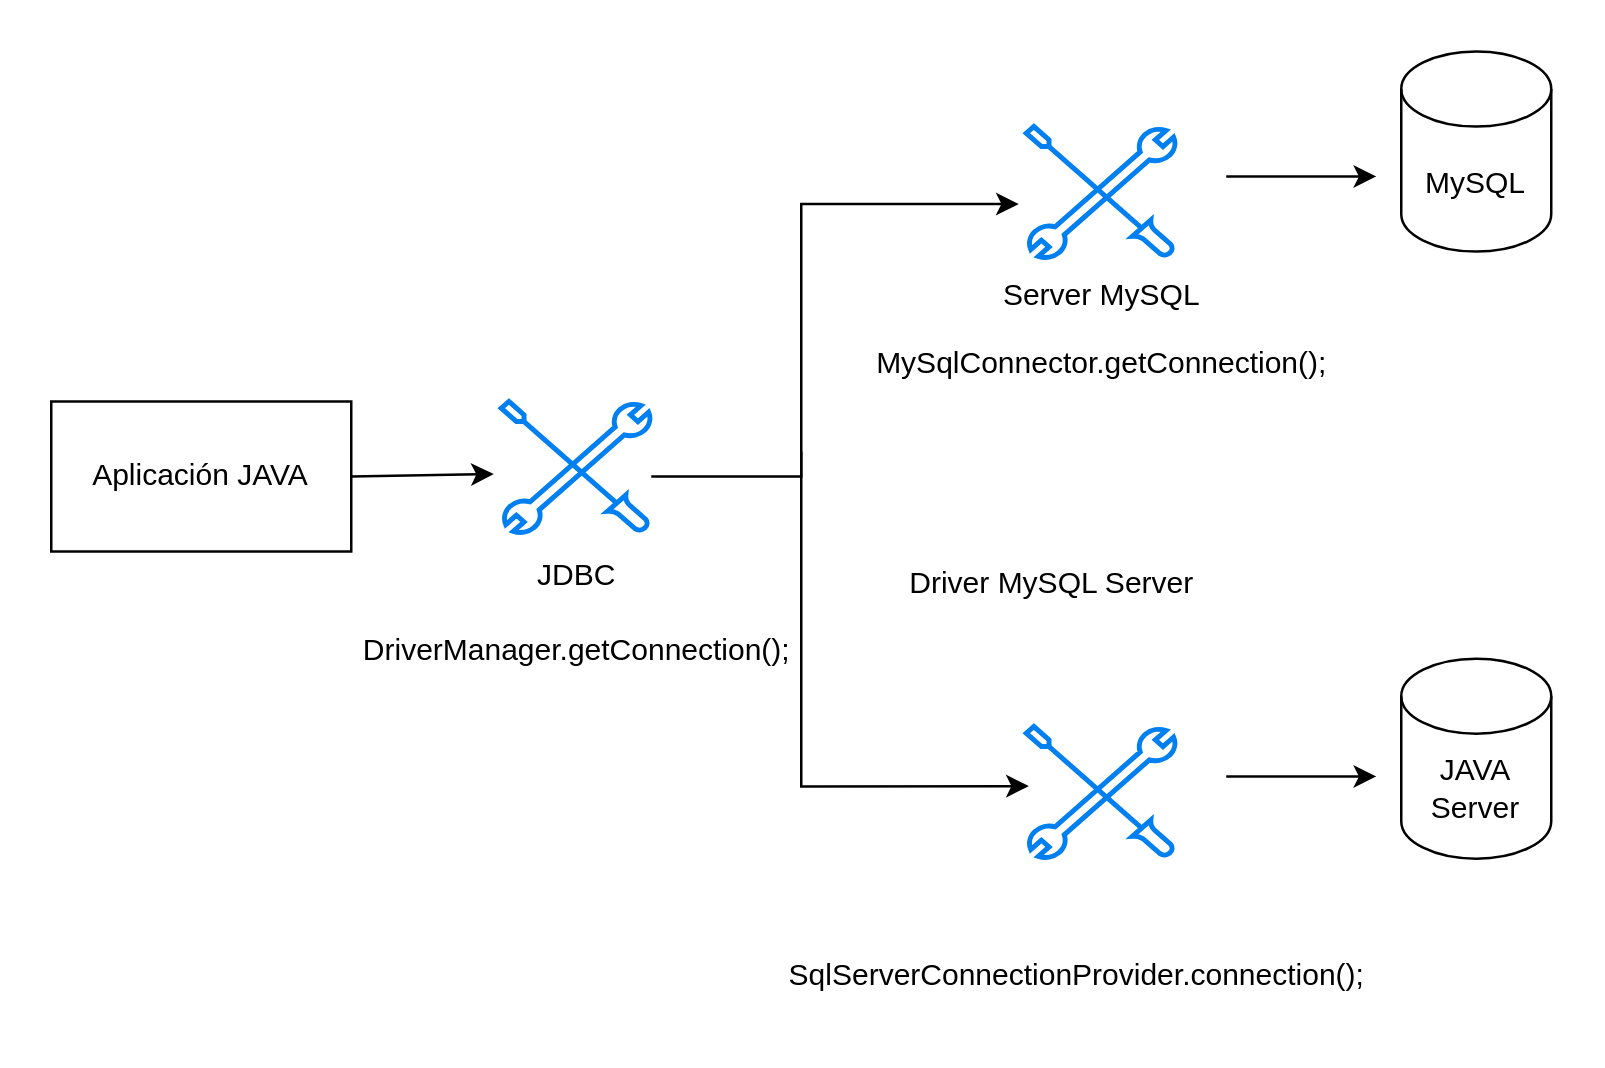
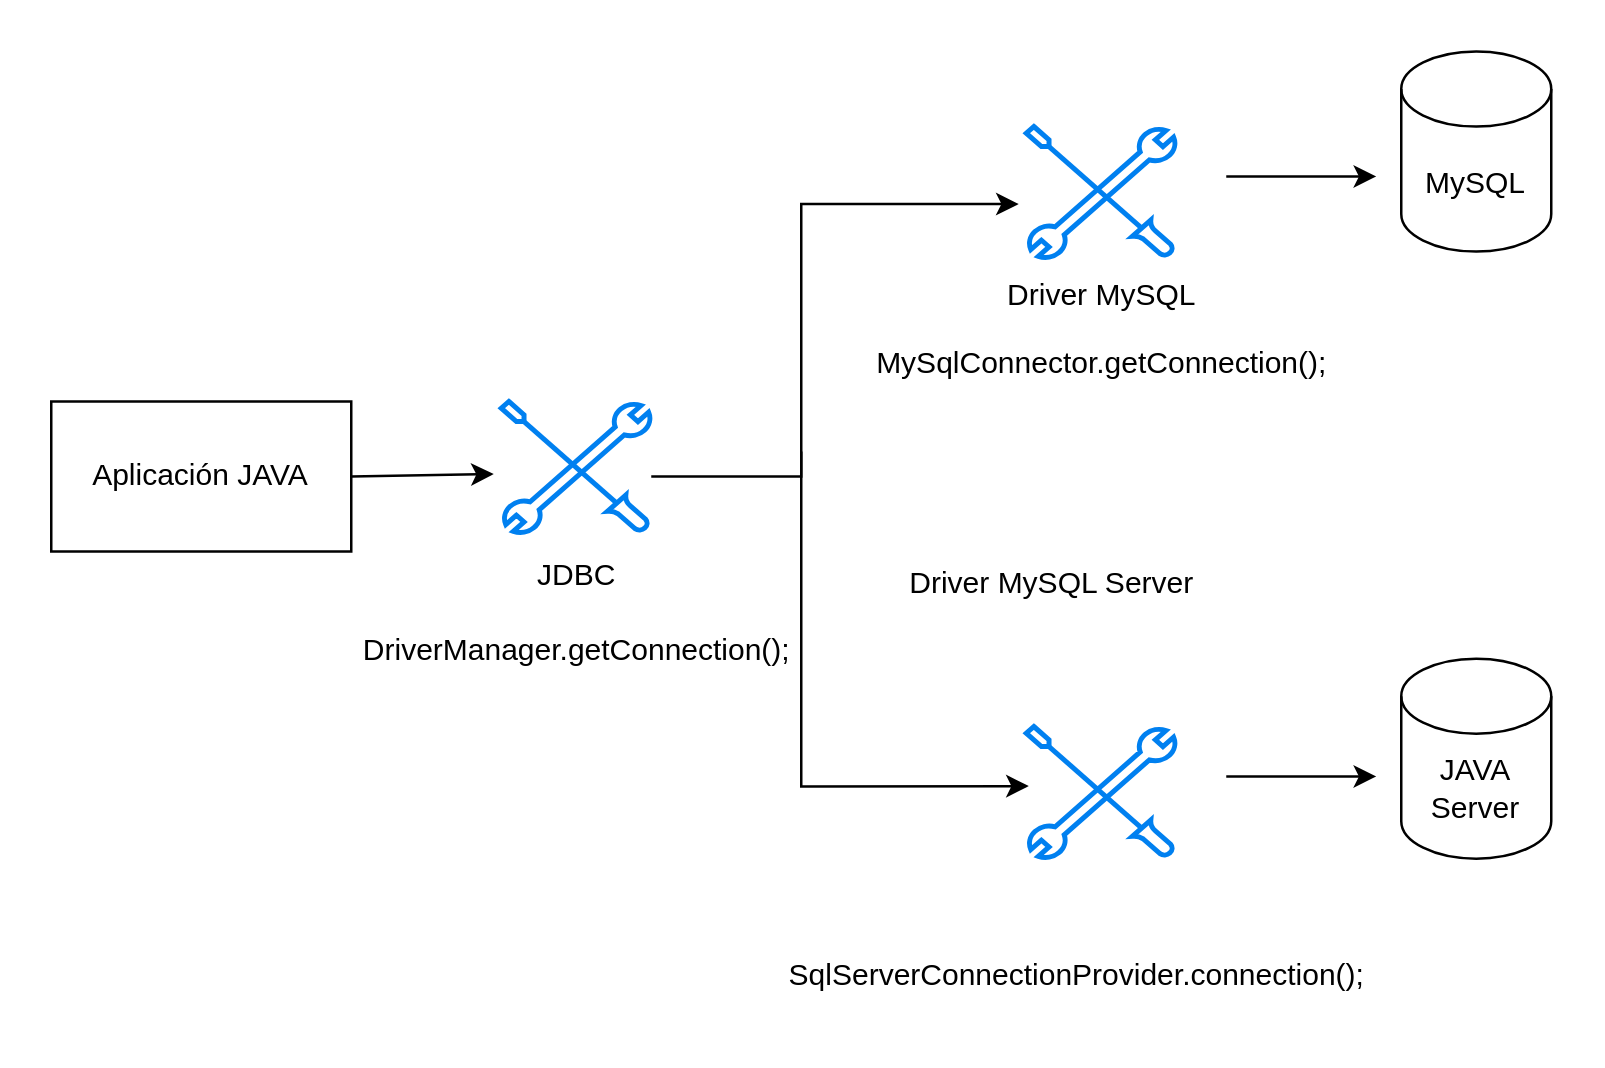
(1103, 296) -> (1103, 296)
